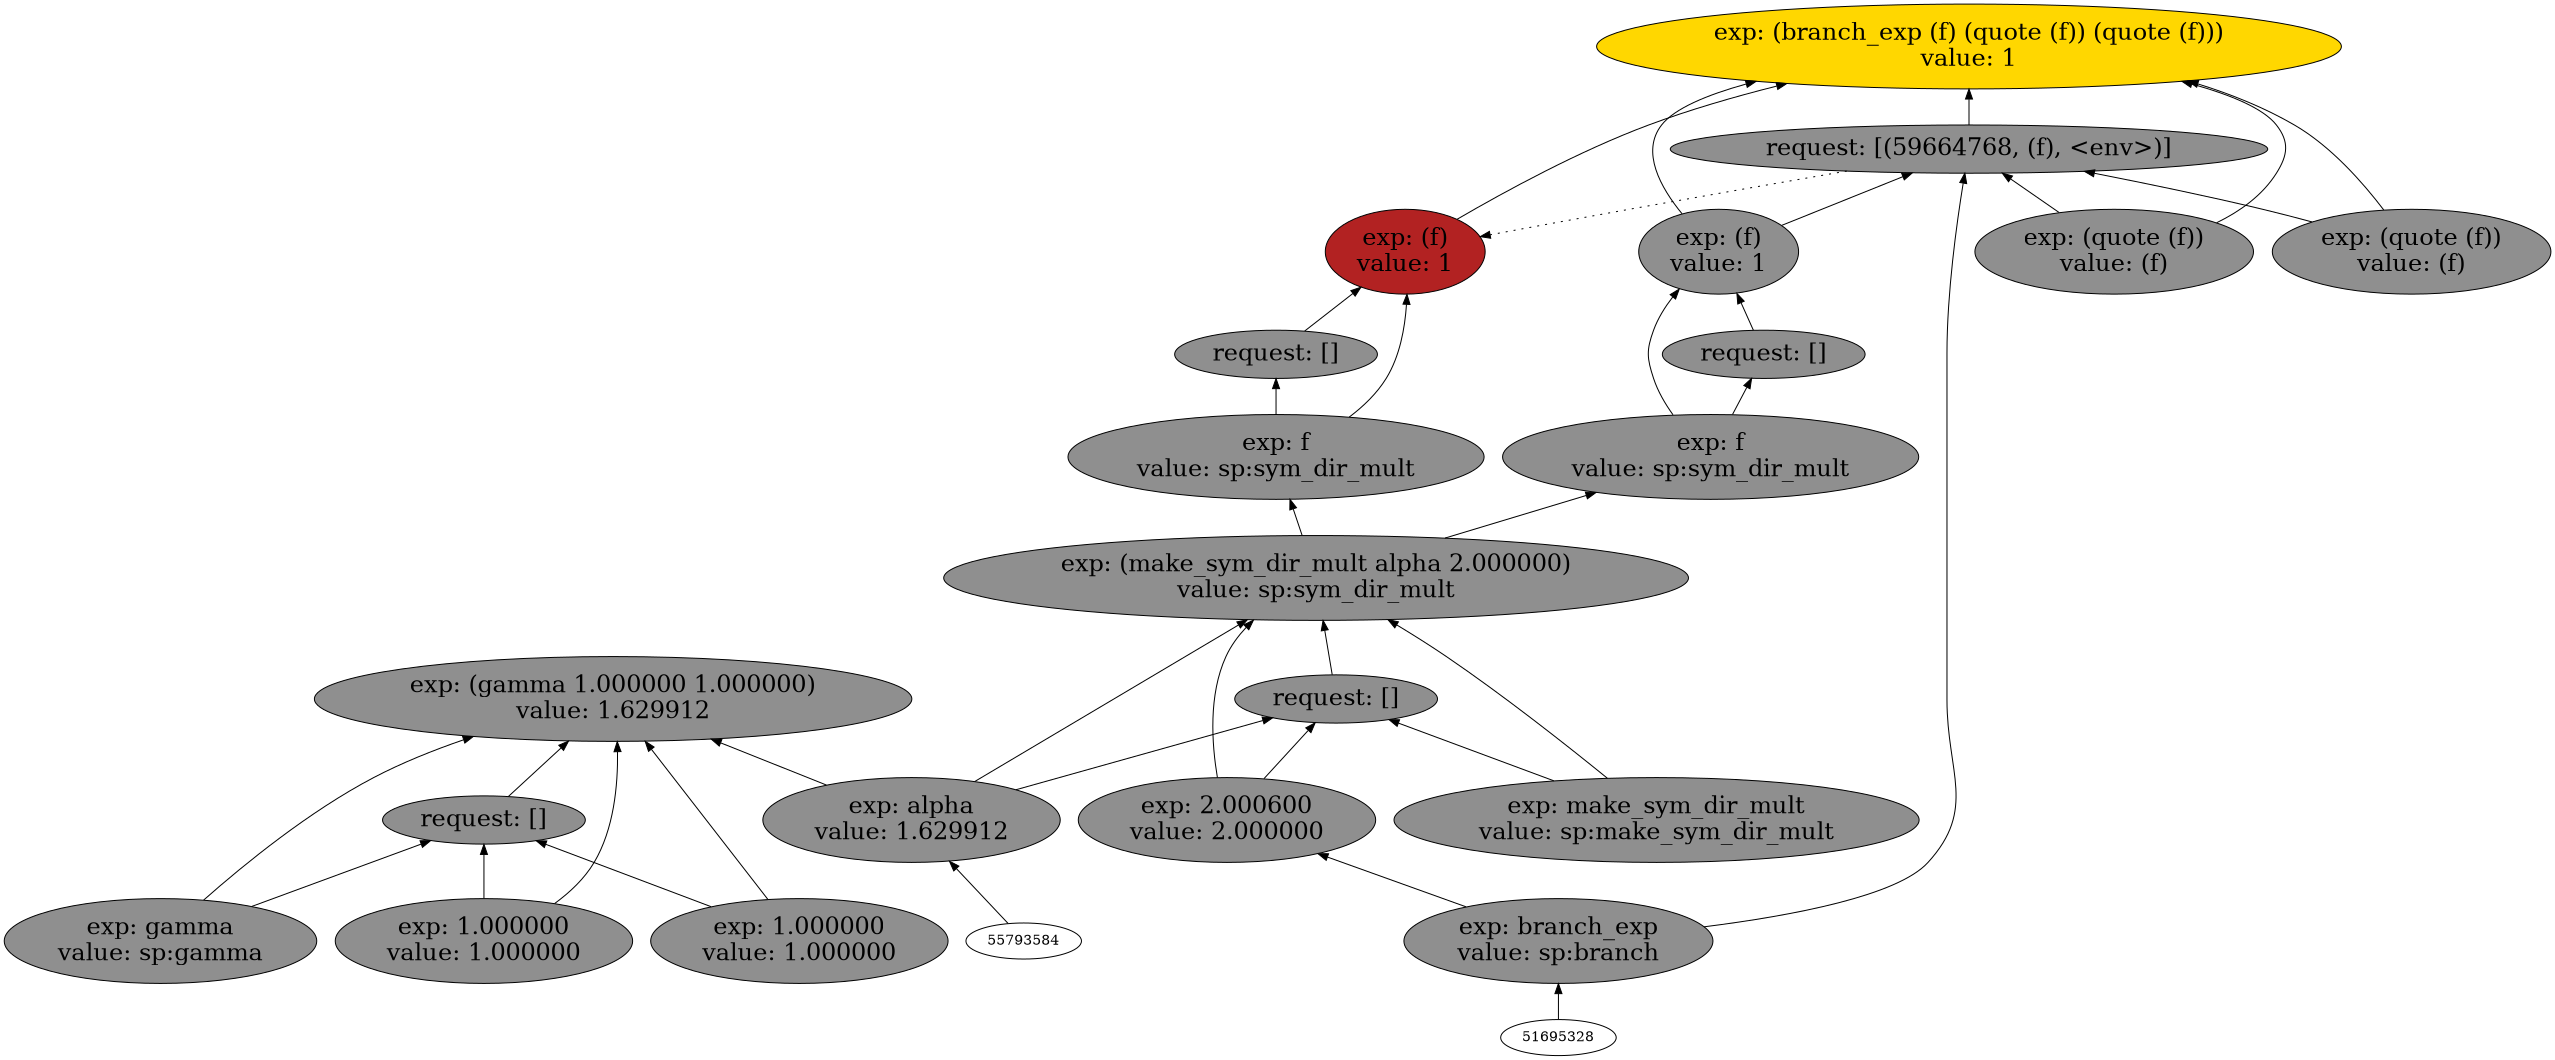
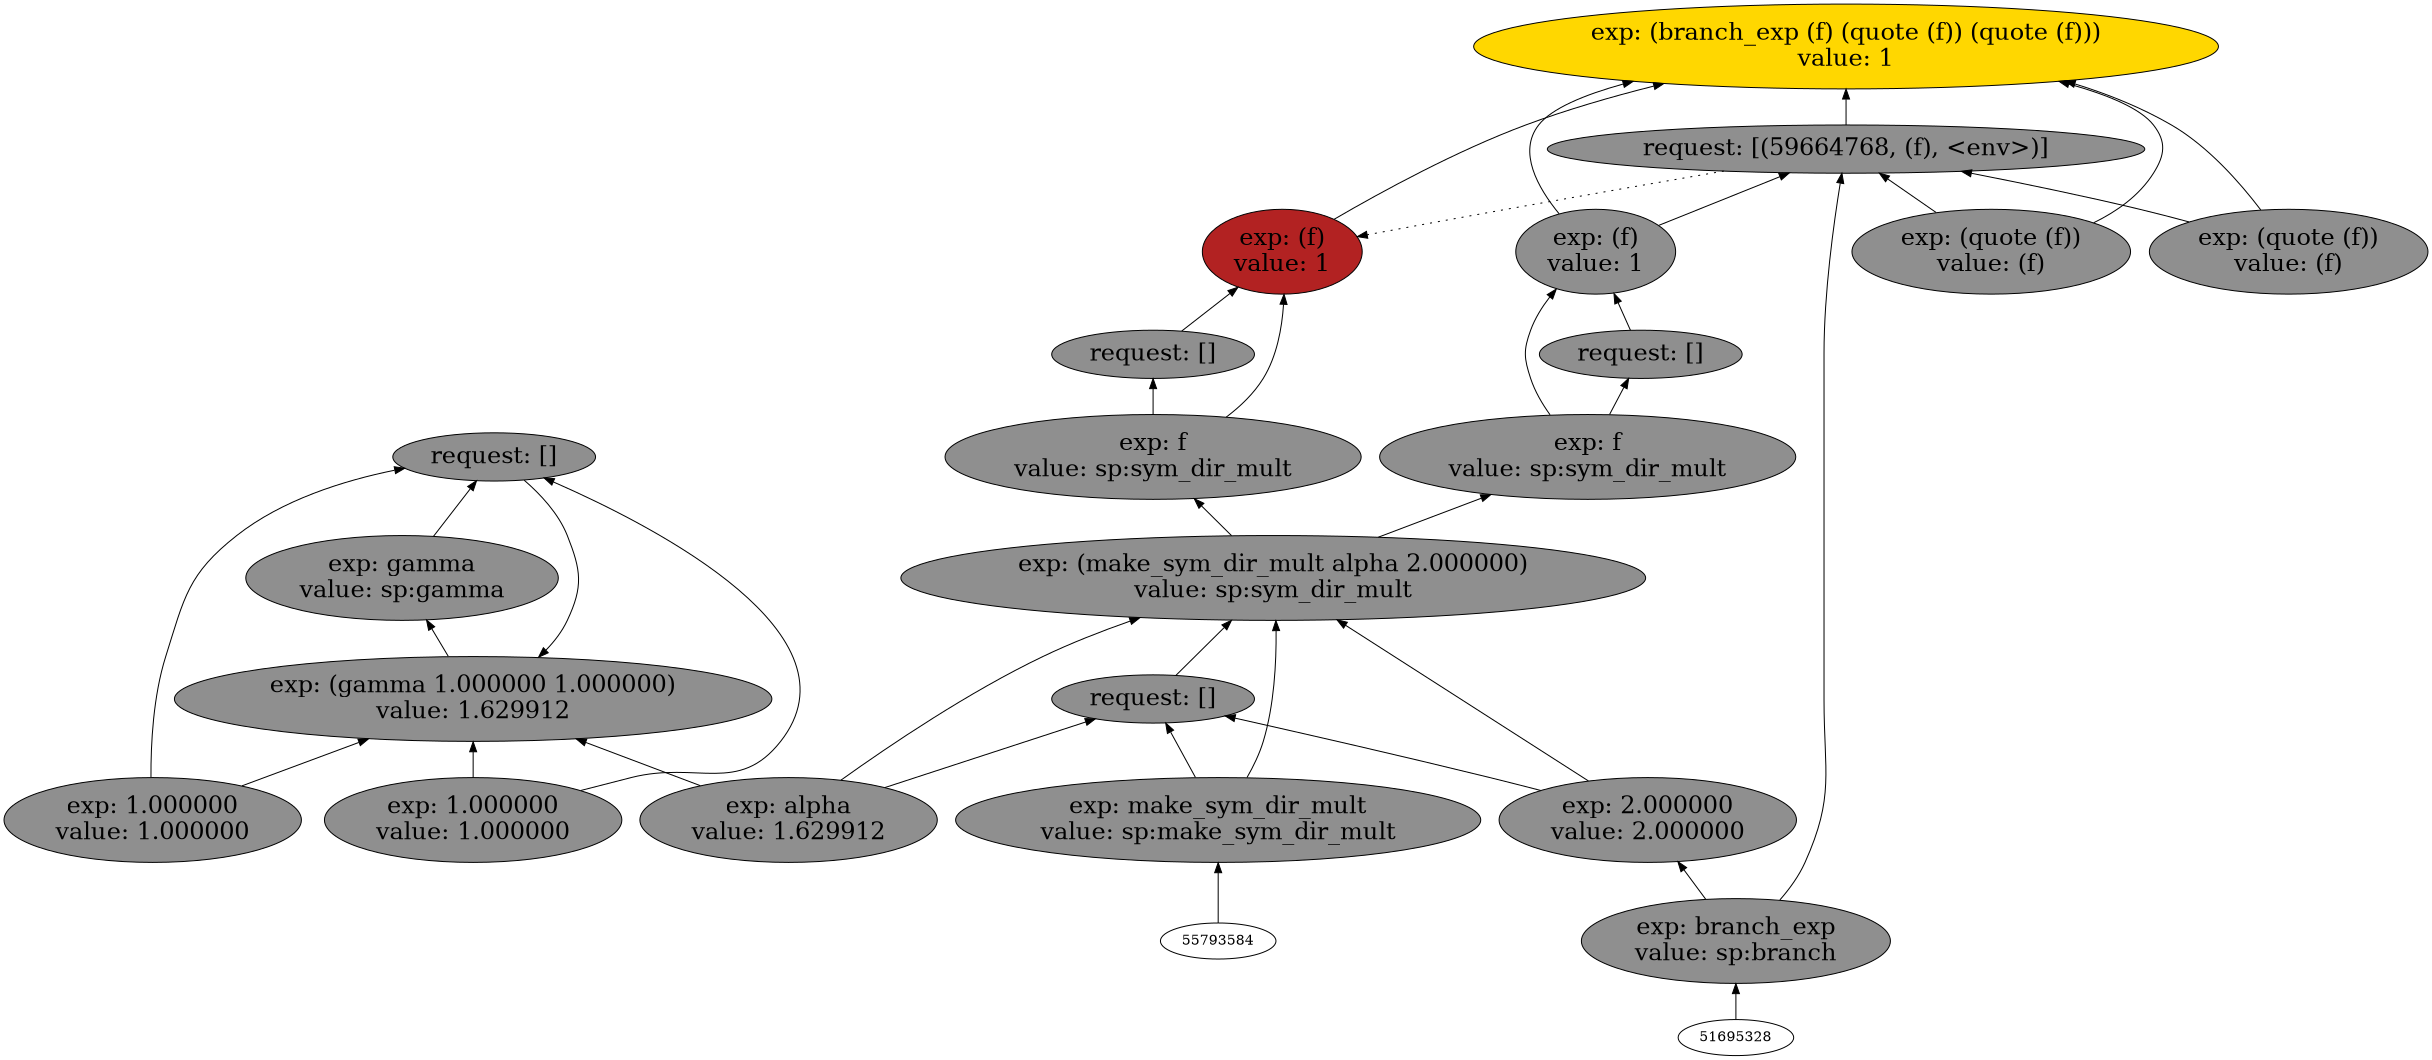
(325, 806) -> (440, 642)
(1227, 820) -> (1648, 820)
(982, 896) -> (1218, 898)
